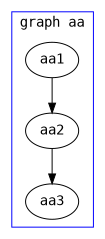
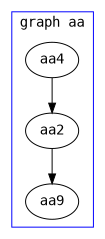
(52, 60) -> (52, 60)
(52, 202) -> (52, 202)
